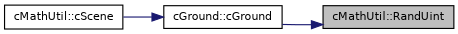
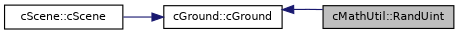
(64, 17) -> (64, 17)
(297, 25) -> (308, 9)
